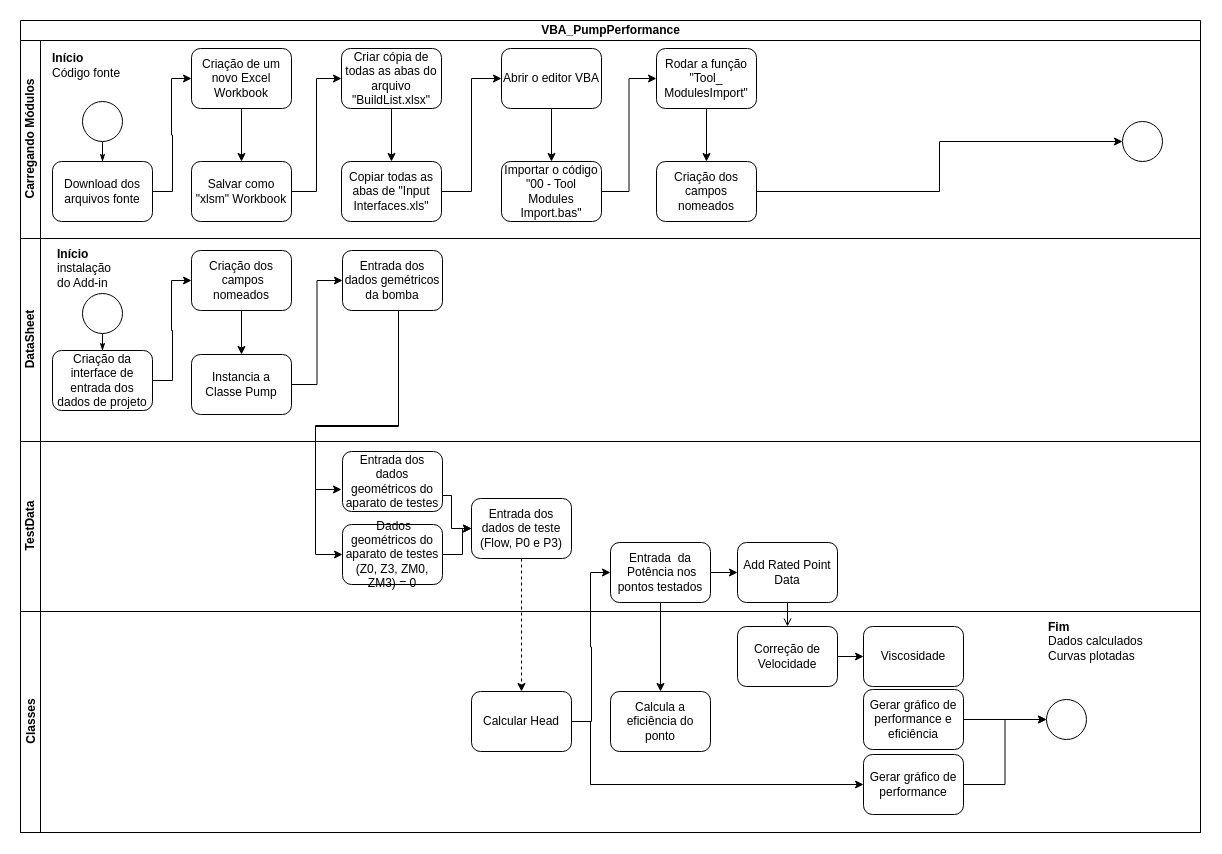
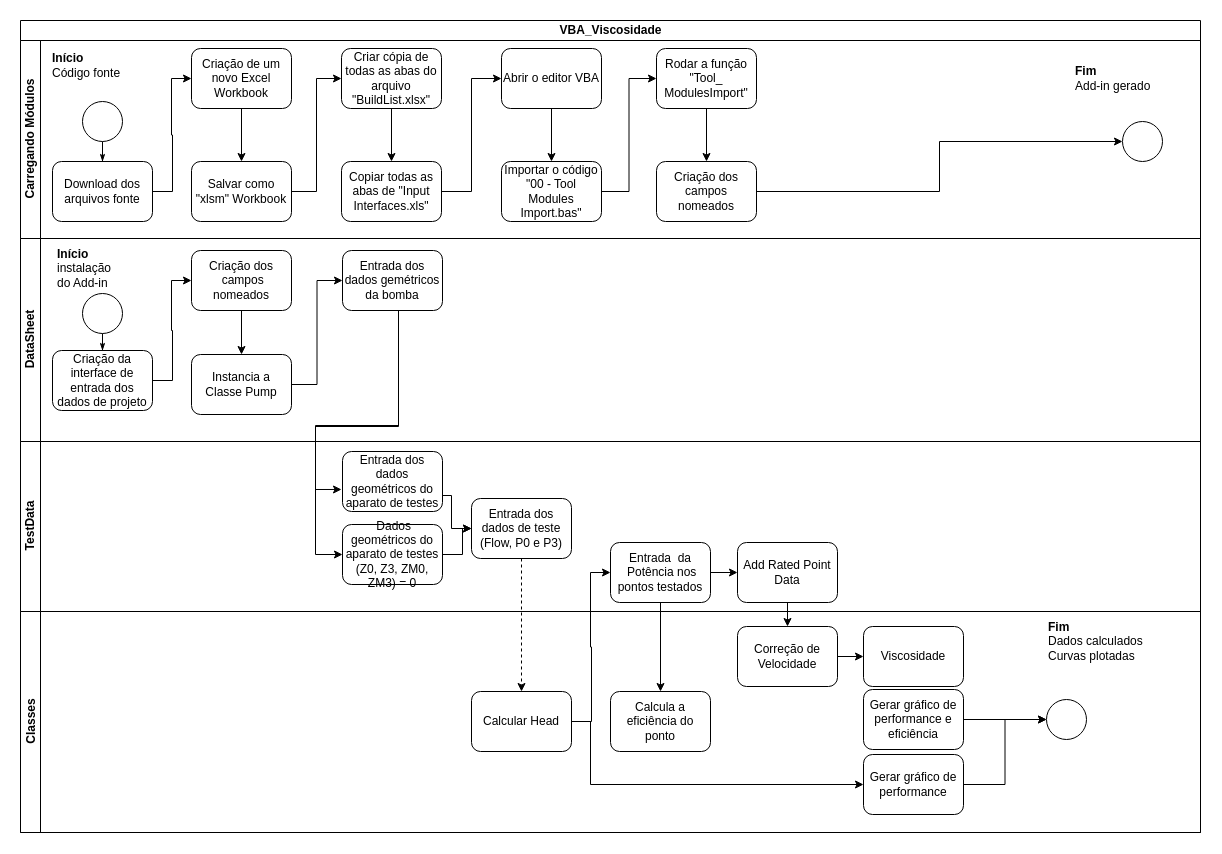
(611, 31) -> (611, 31)
none -> (1134, 79)
(788, 619) -> (788, 618)
